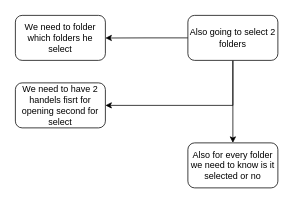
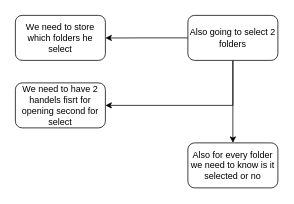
(60, 38) -> (60, 38)
